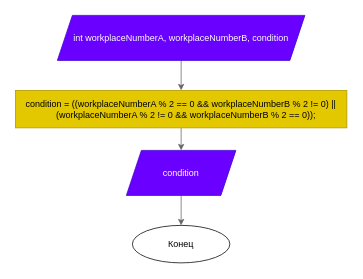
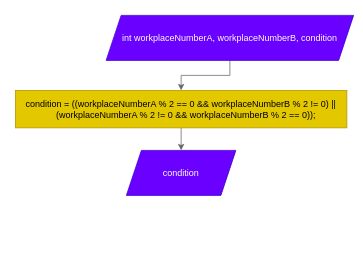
(181, 38) -> (230, 38)
(181, 219) -> none
(181, 244) -> none
